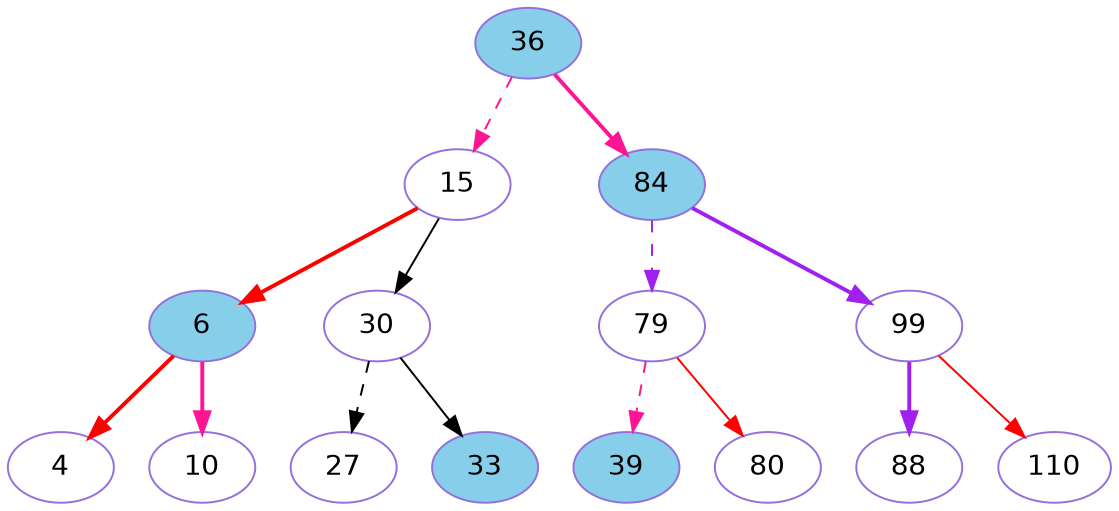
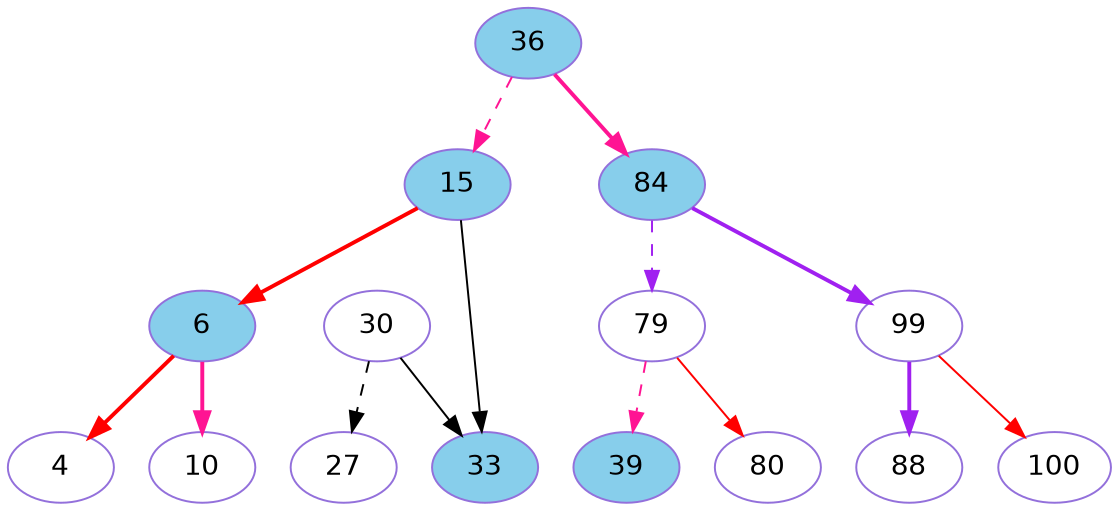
(458, 185) -> (458, 185)
(422, 247) -> (470, 316)
(1055, 467) -> (1055, 467)
